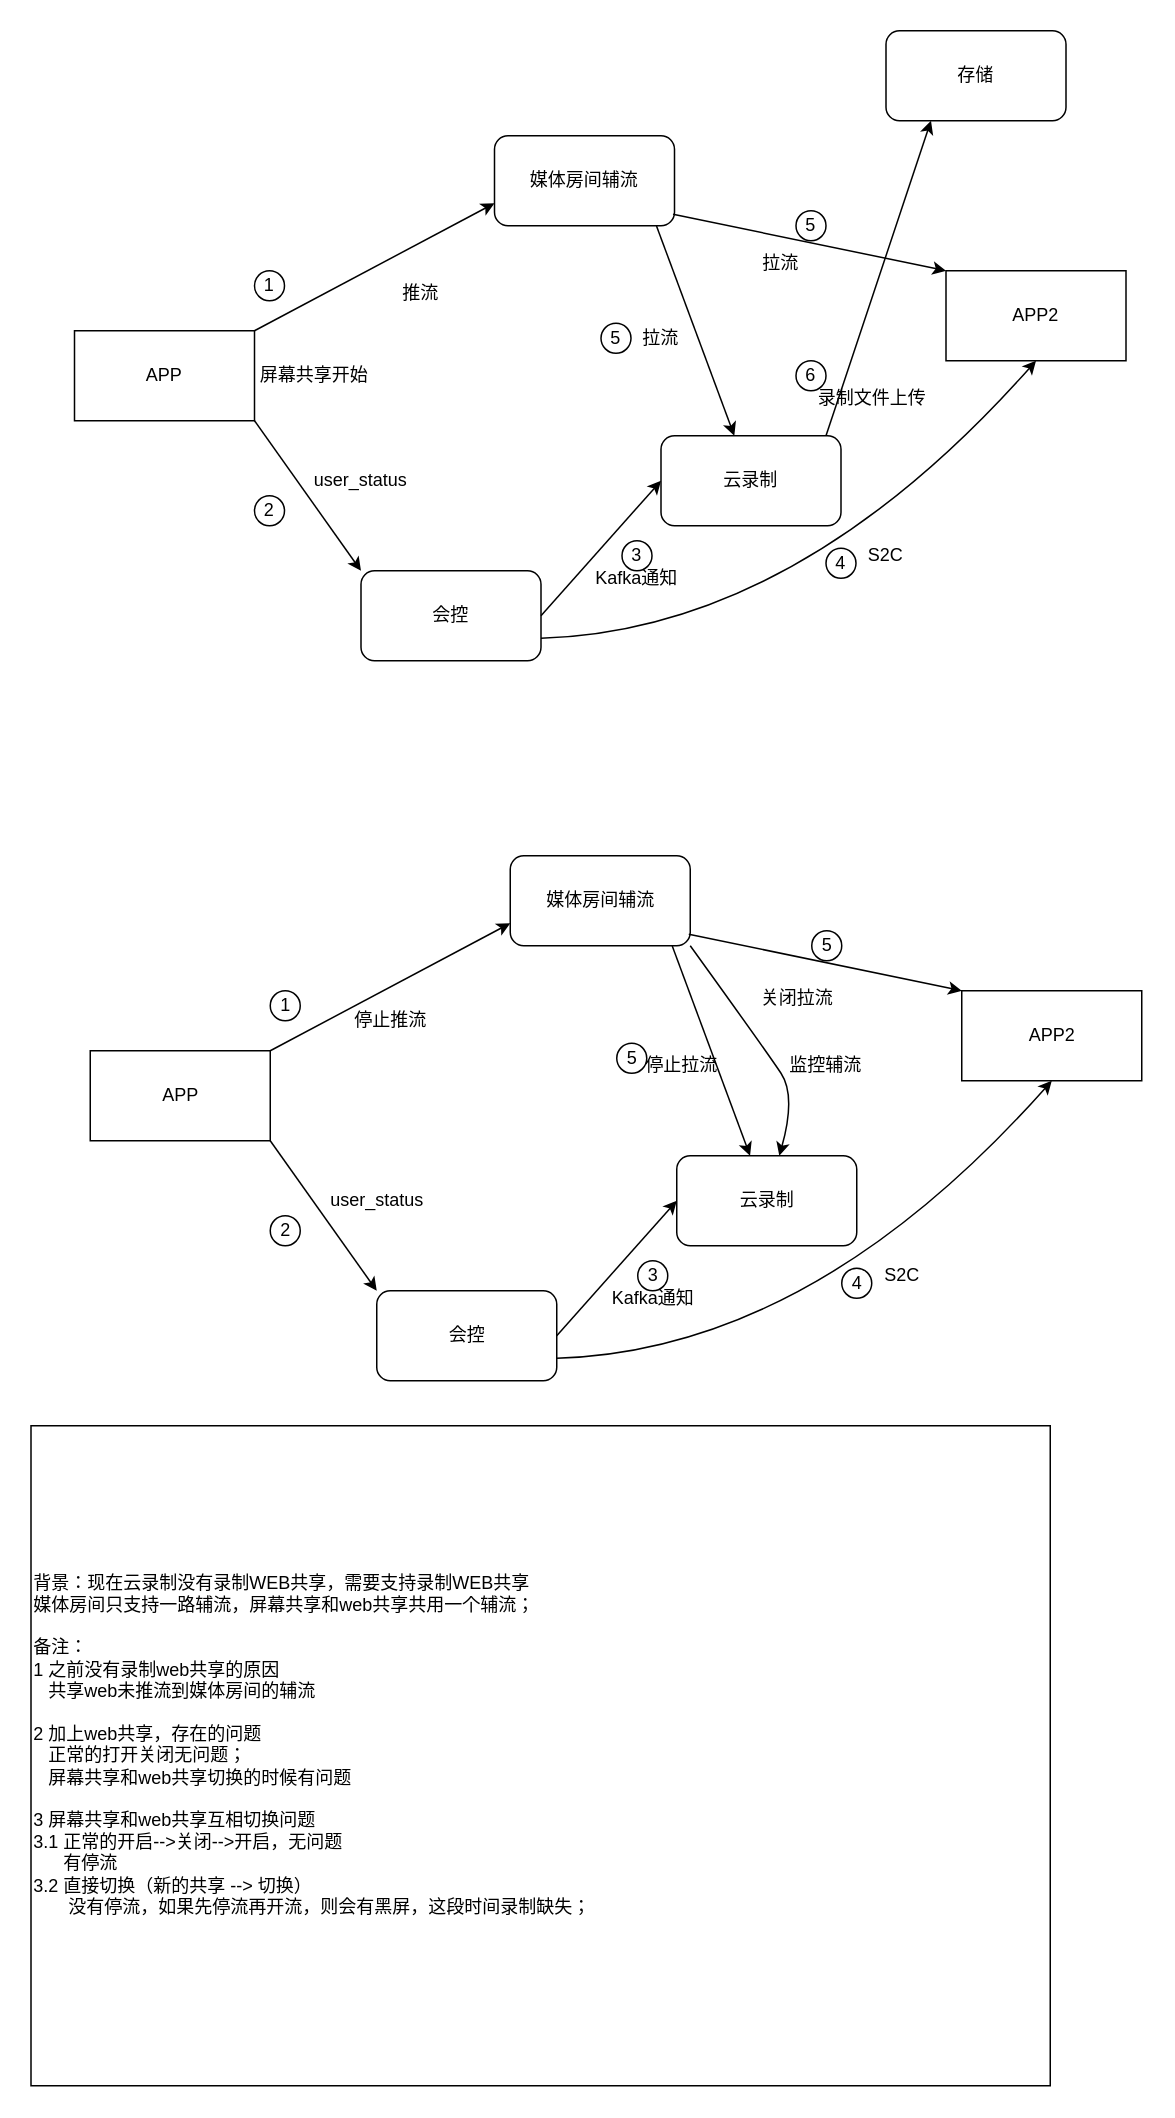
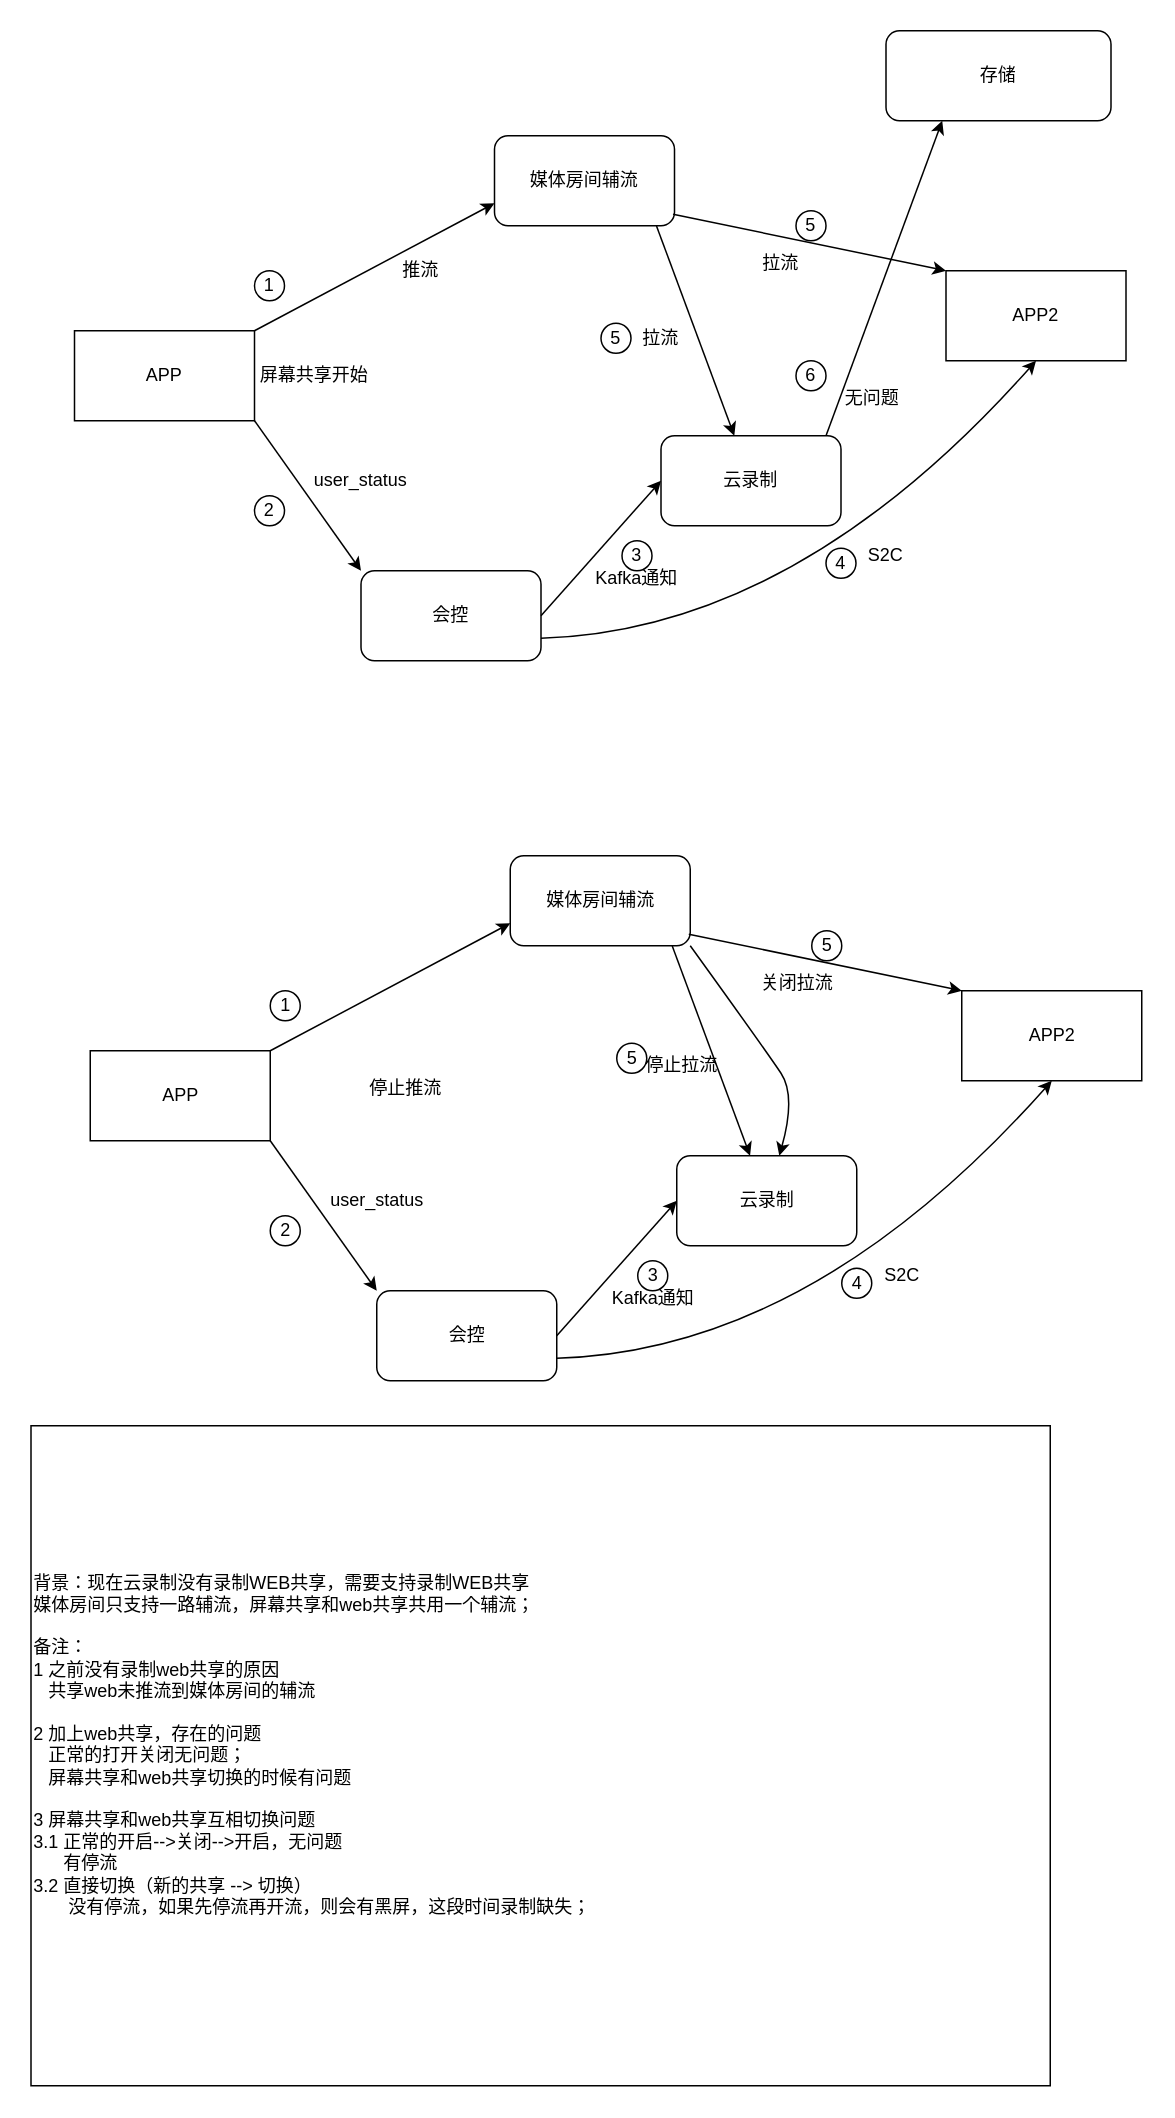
(976, 76) -> (998, 76)
(421, 293) -> (421, 271)
(872, 398) -> (872, 398)
(797, 998) -> (797, 983)
(391, 1021) -> (406, 1088)
(826, 1066) -> none
